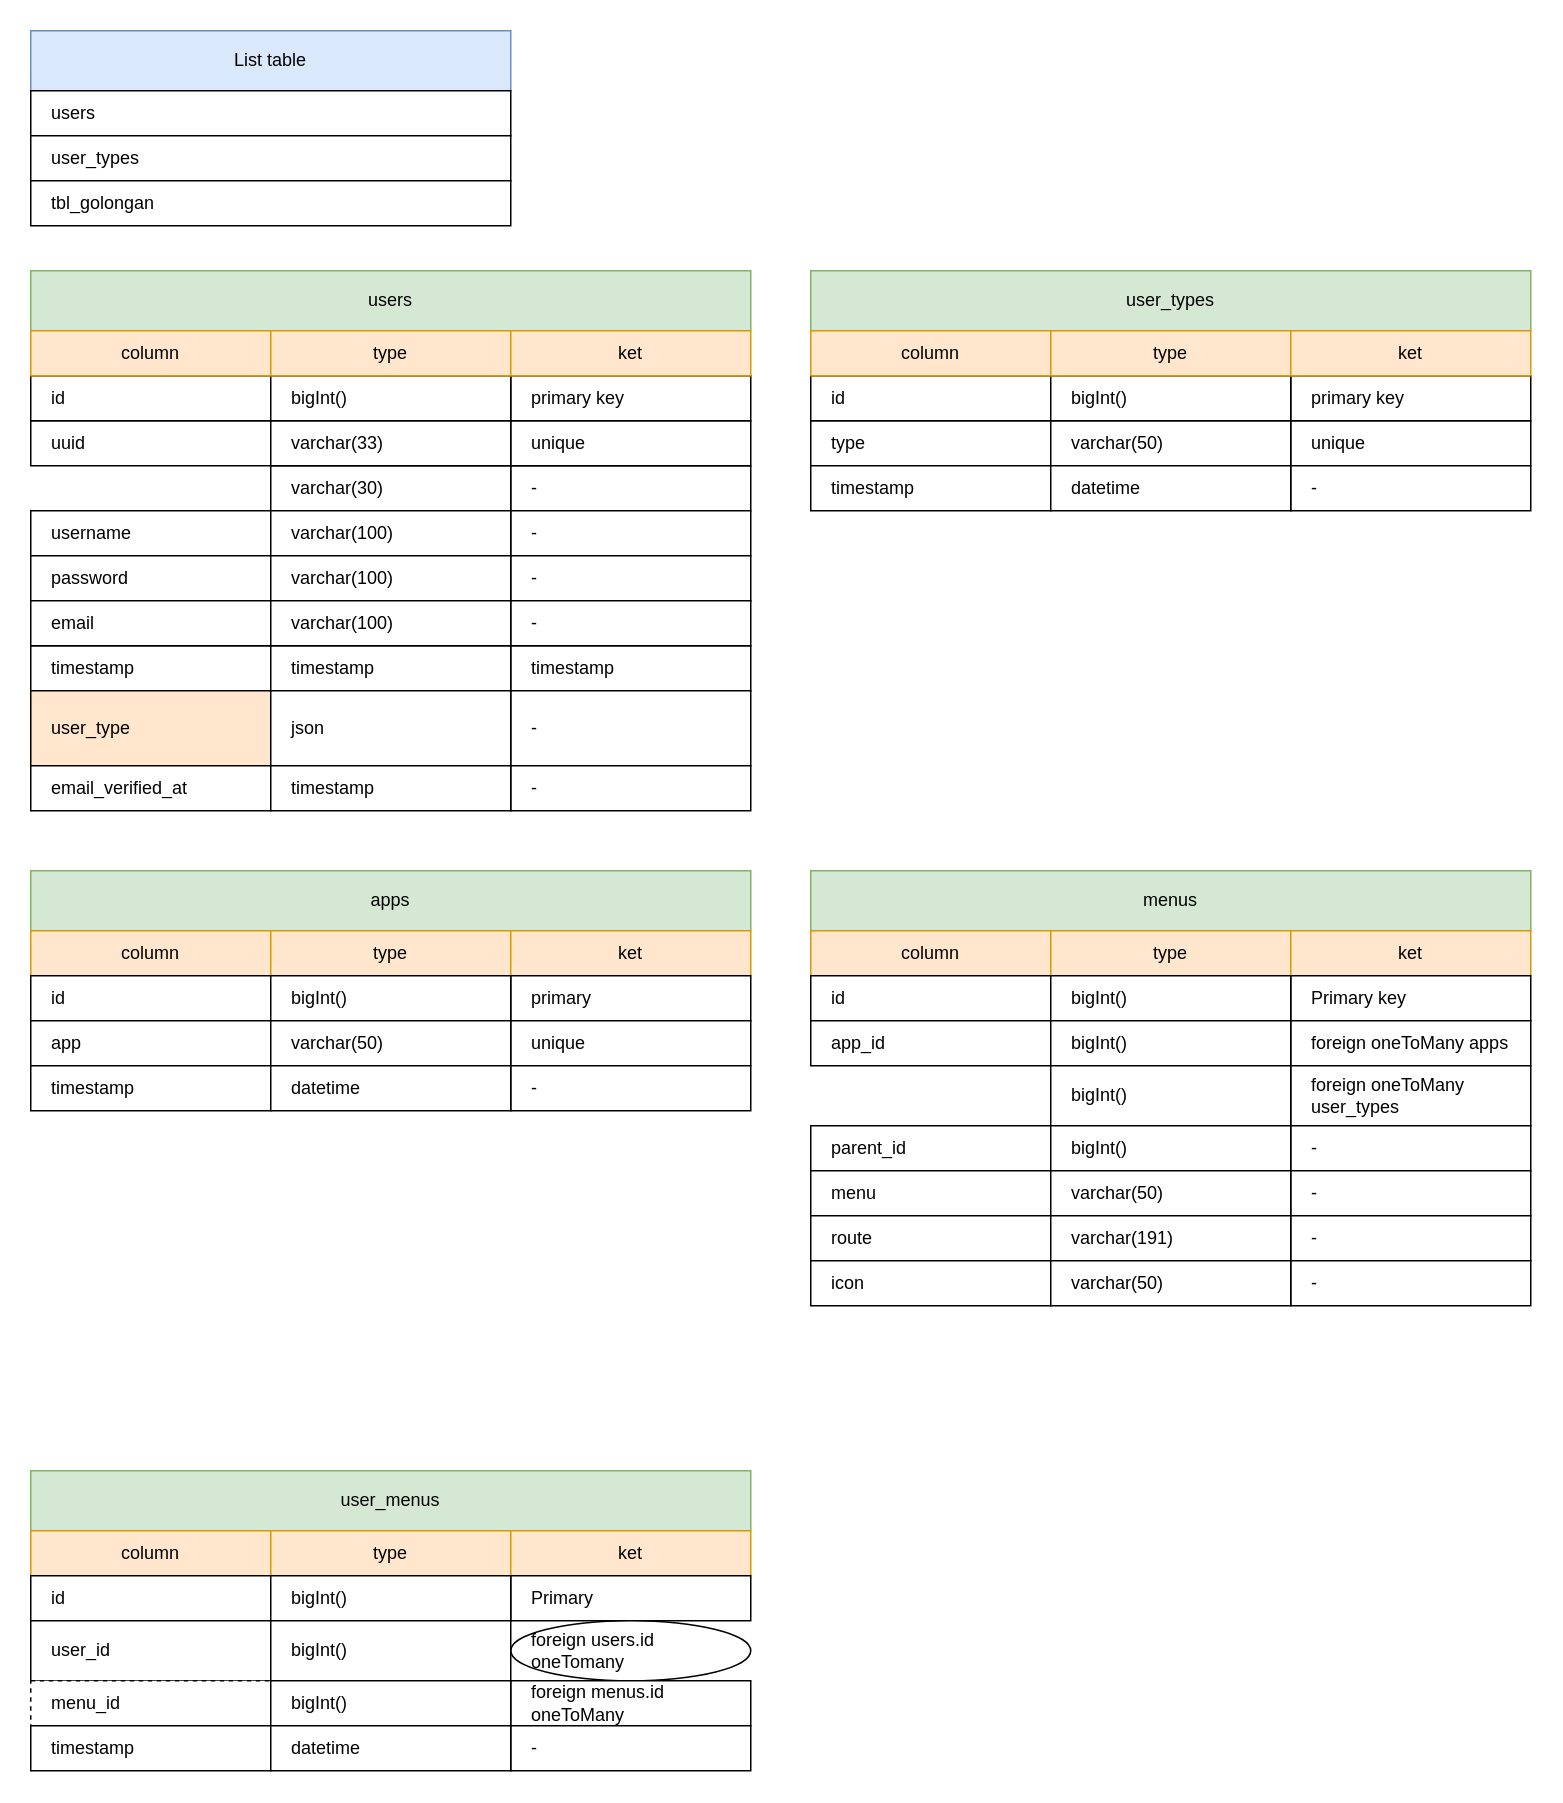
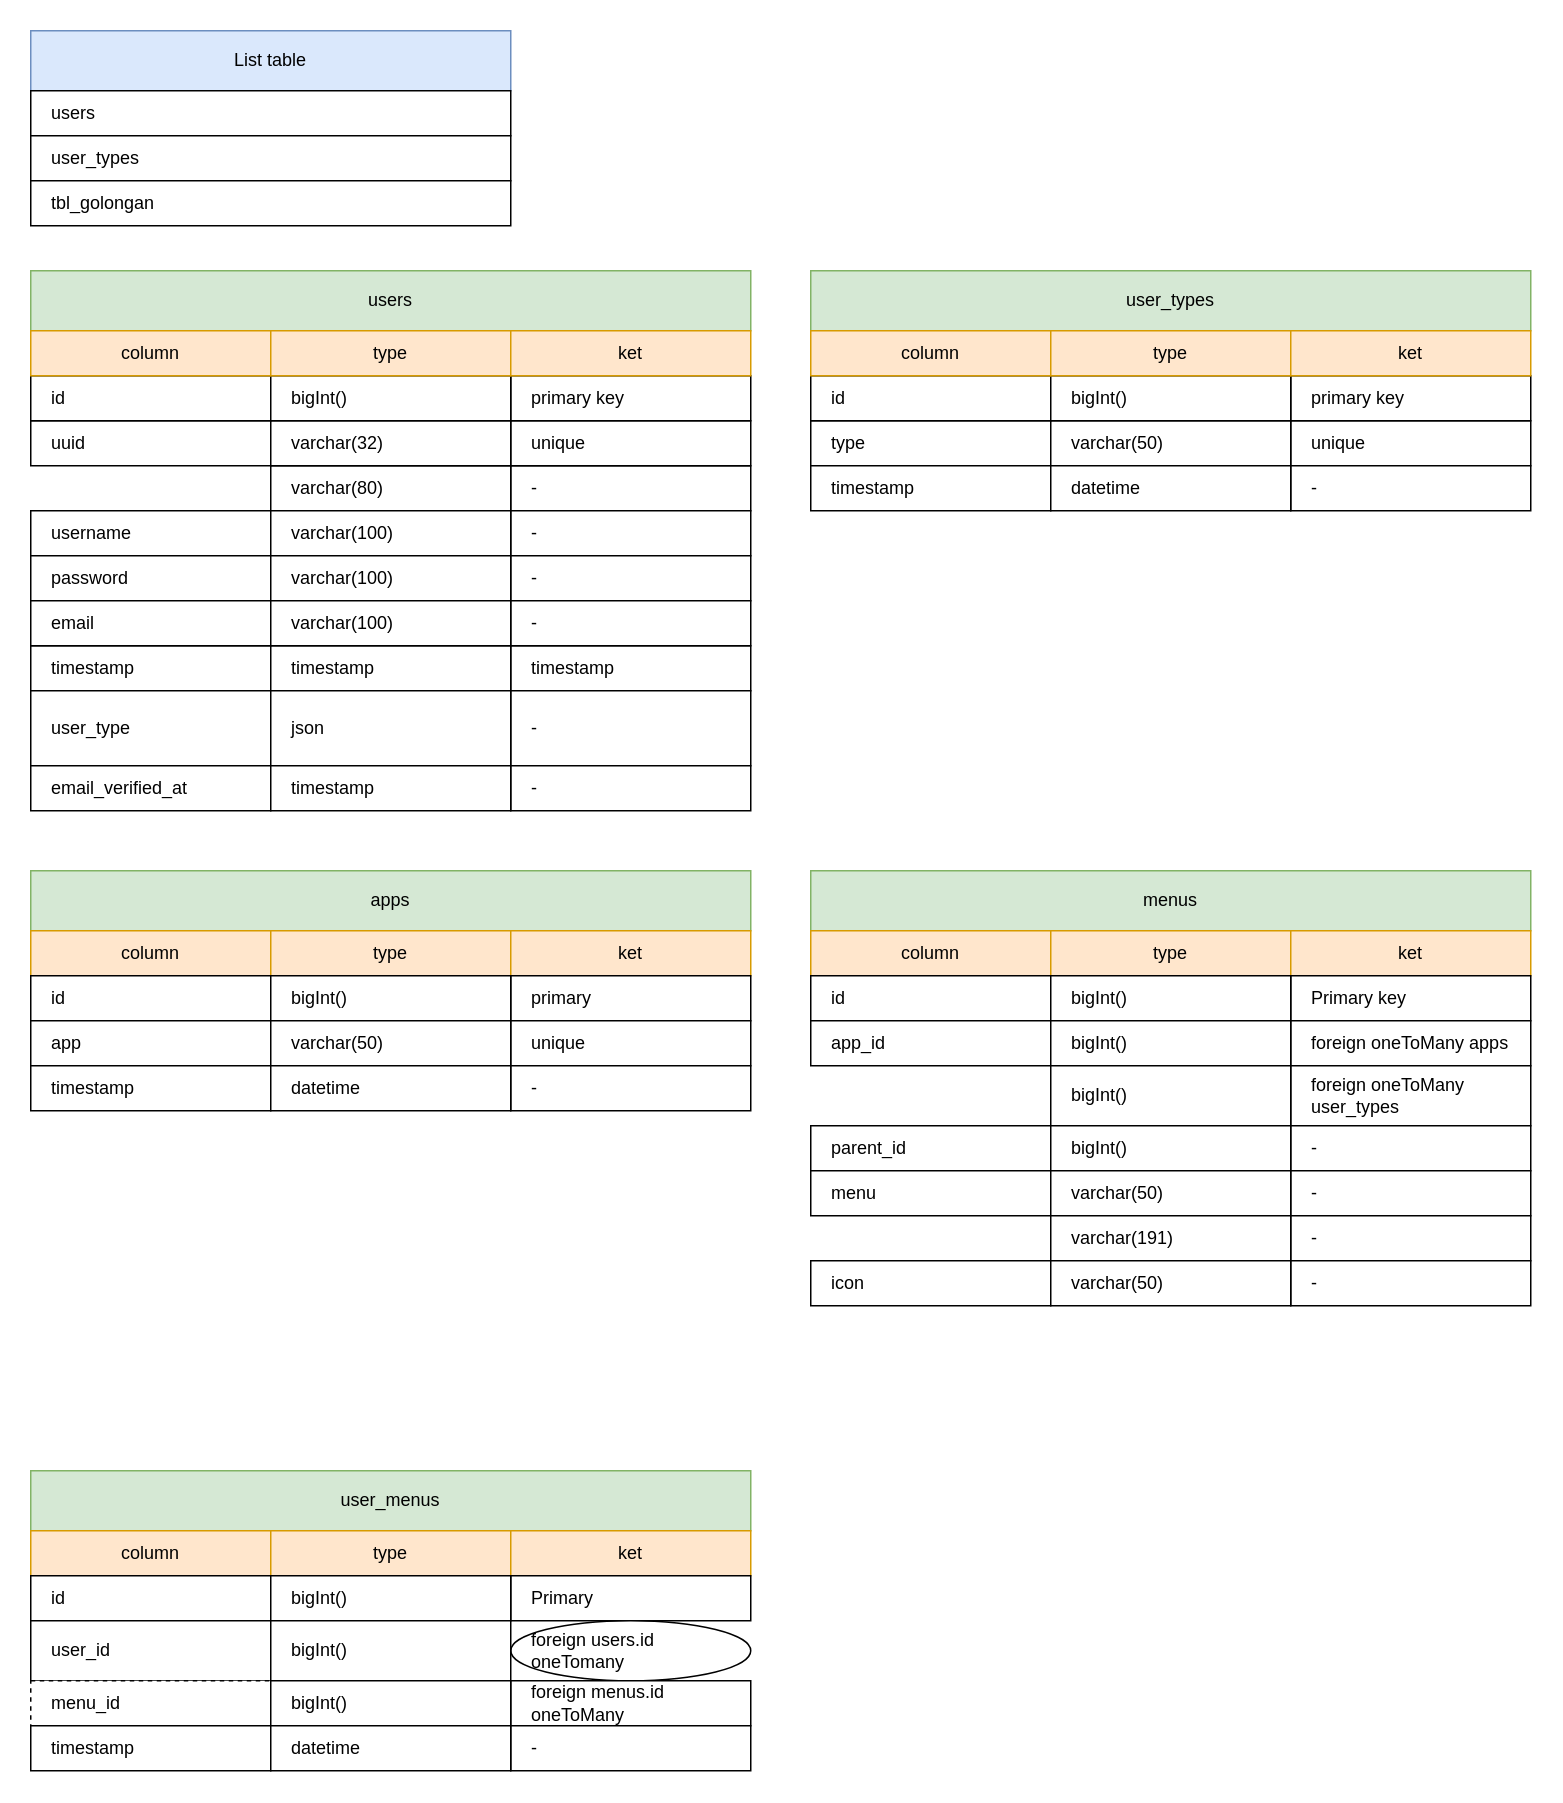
(347, 443) -> (347, 443)
(347, 488) -> (347, 488)
(151, 728) -> (151, 728)
(931, 1238) -> none
